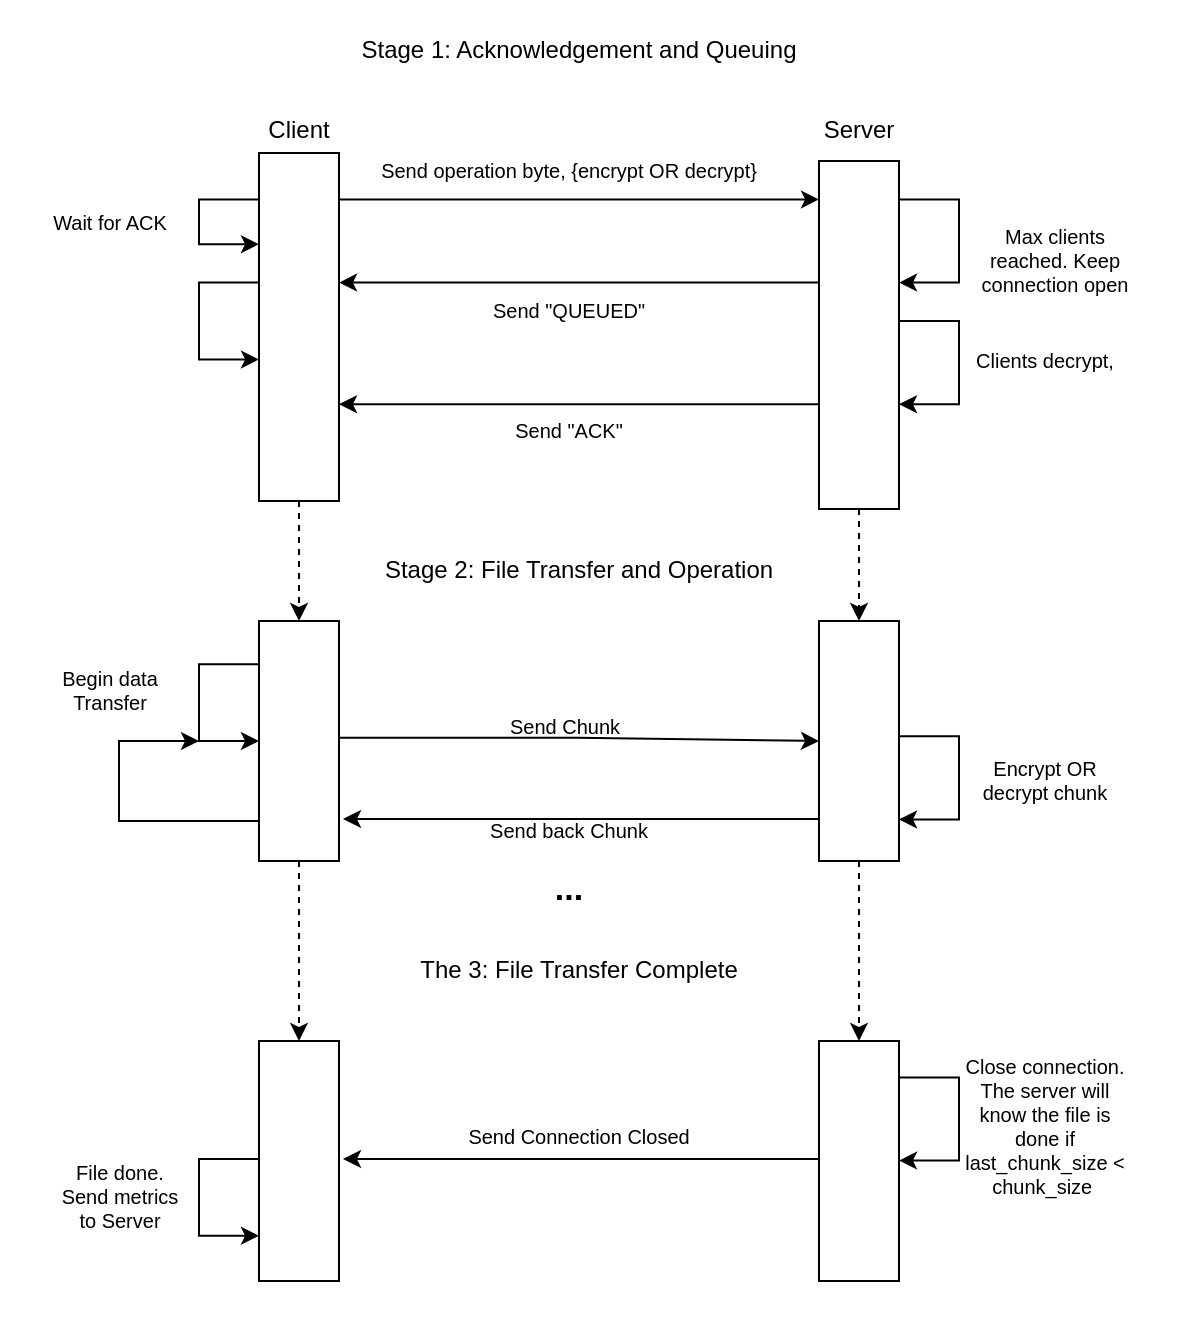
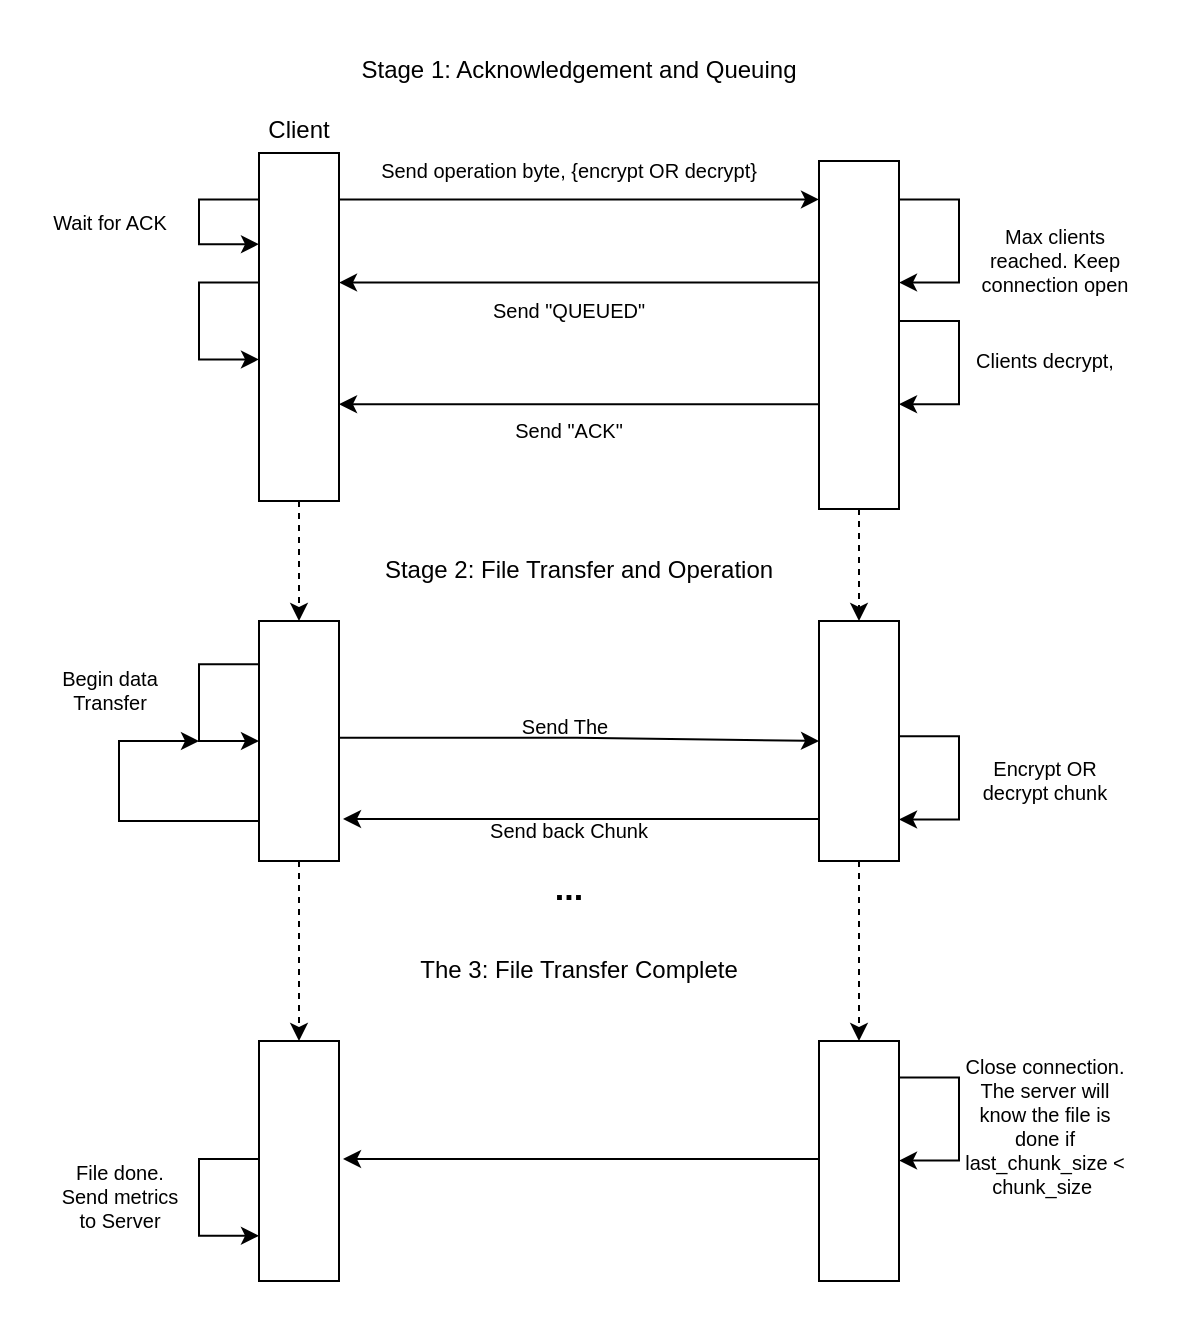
(579, 51) -> (579, 71)
(859, 131) -> none
(566, 727) -> (566, 727)
(579, 1137) -> none
